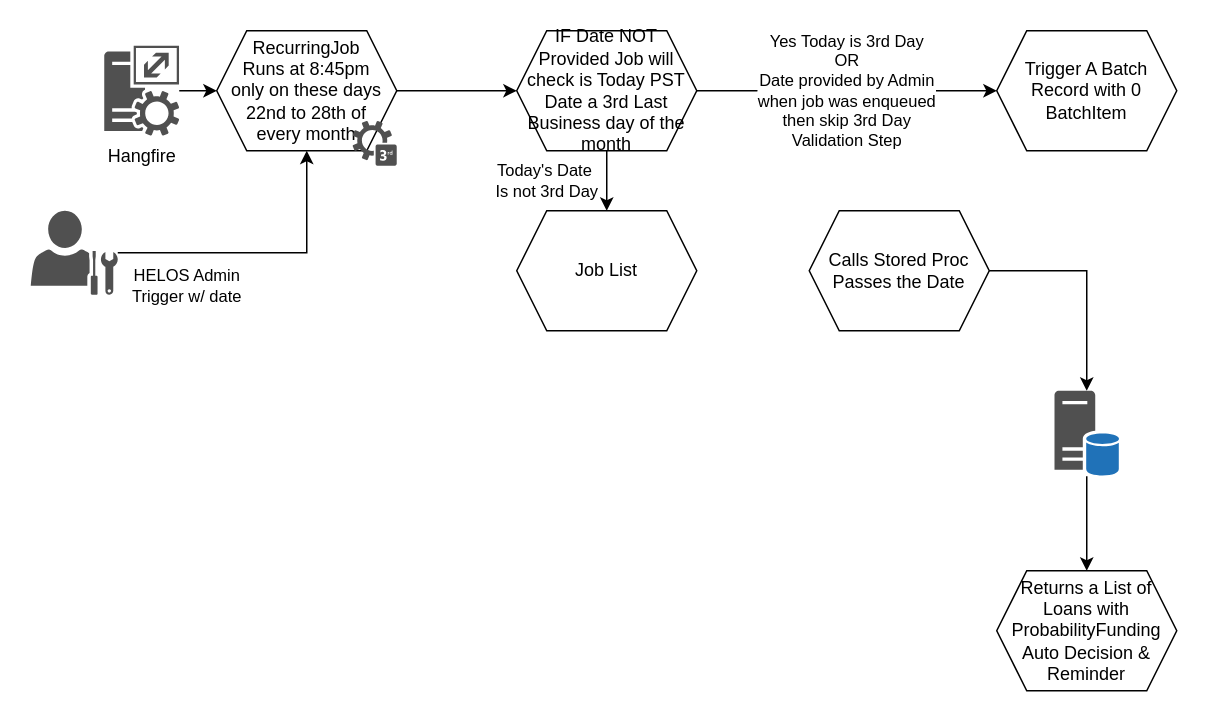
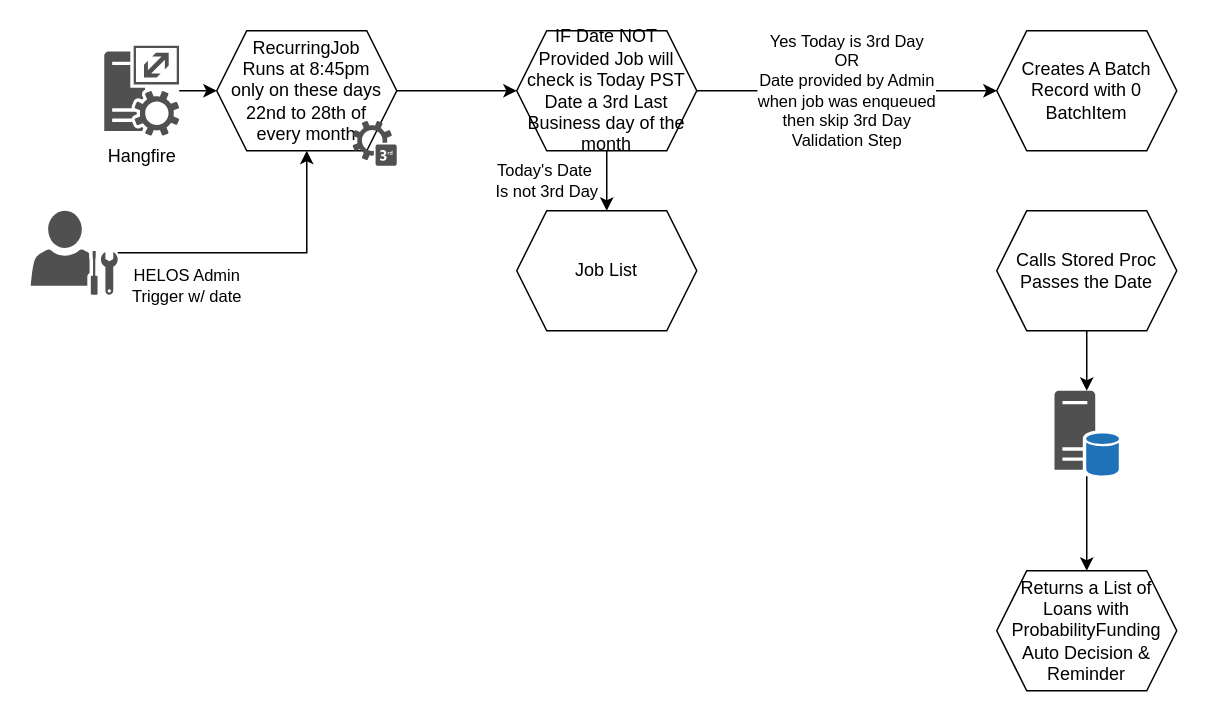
(1087, 91) -> (1087, 91)
(899, 271) -> (1087, 271)
